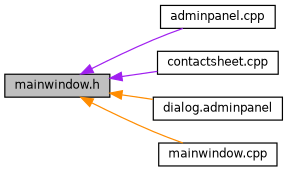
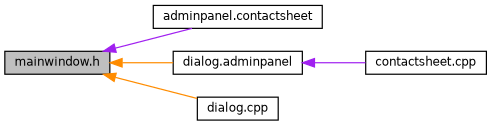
(218, 17) -> (238, 17)
(140, 74) -> (340, 63)
(218, 154) -> (238, 109)
